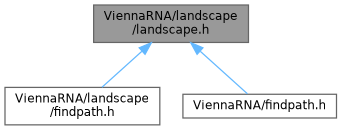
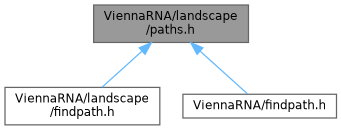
(171, 24) -> (171, 24)
